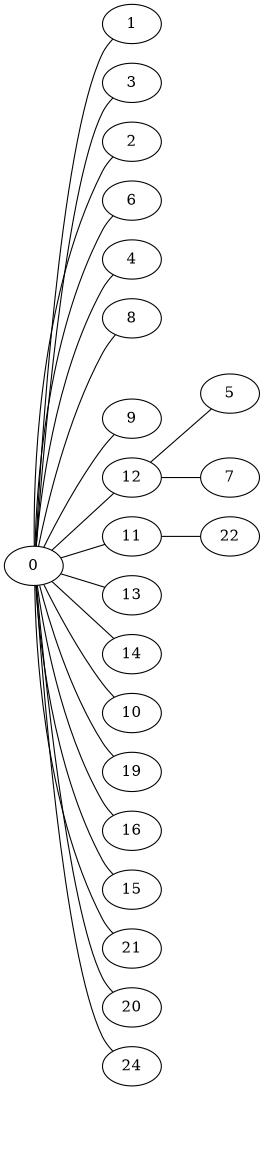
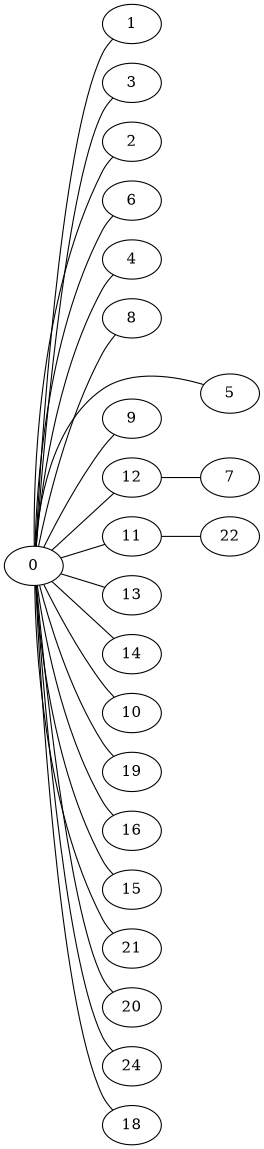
(181, 436) -> (91, 399)
none -> (132, 1125)
